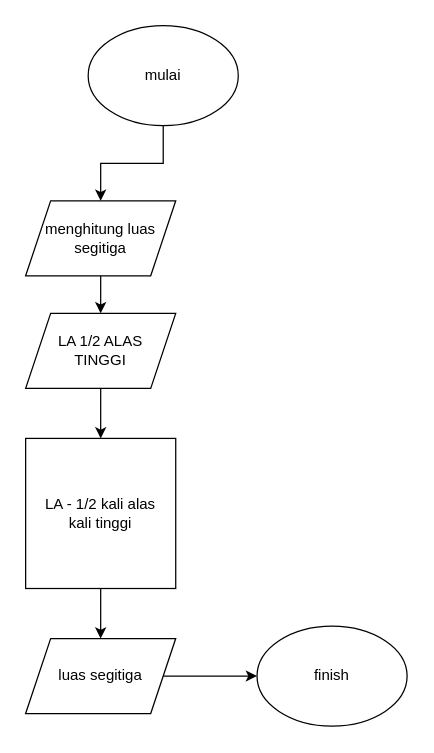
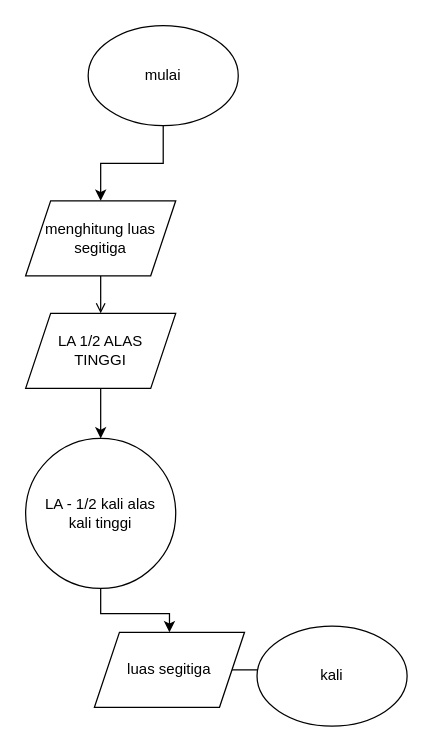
(101, 303) -> (101, 305)
(101, 513) -> (101, 513)
(101, 676) -> (169, 669)
(332, 676) -> (332, 676)
